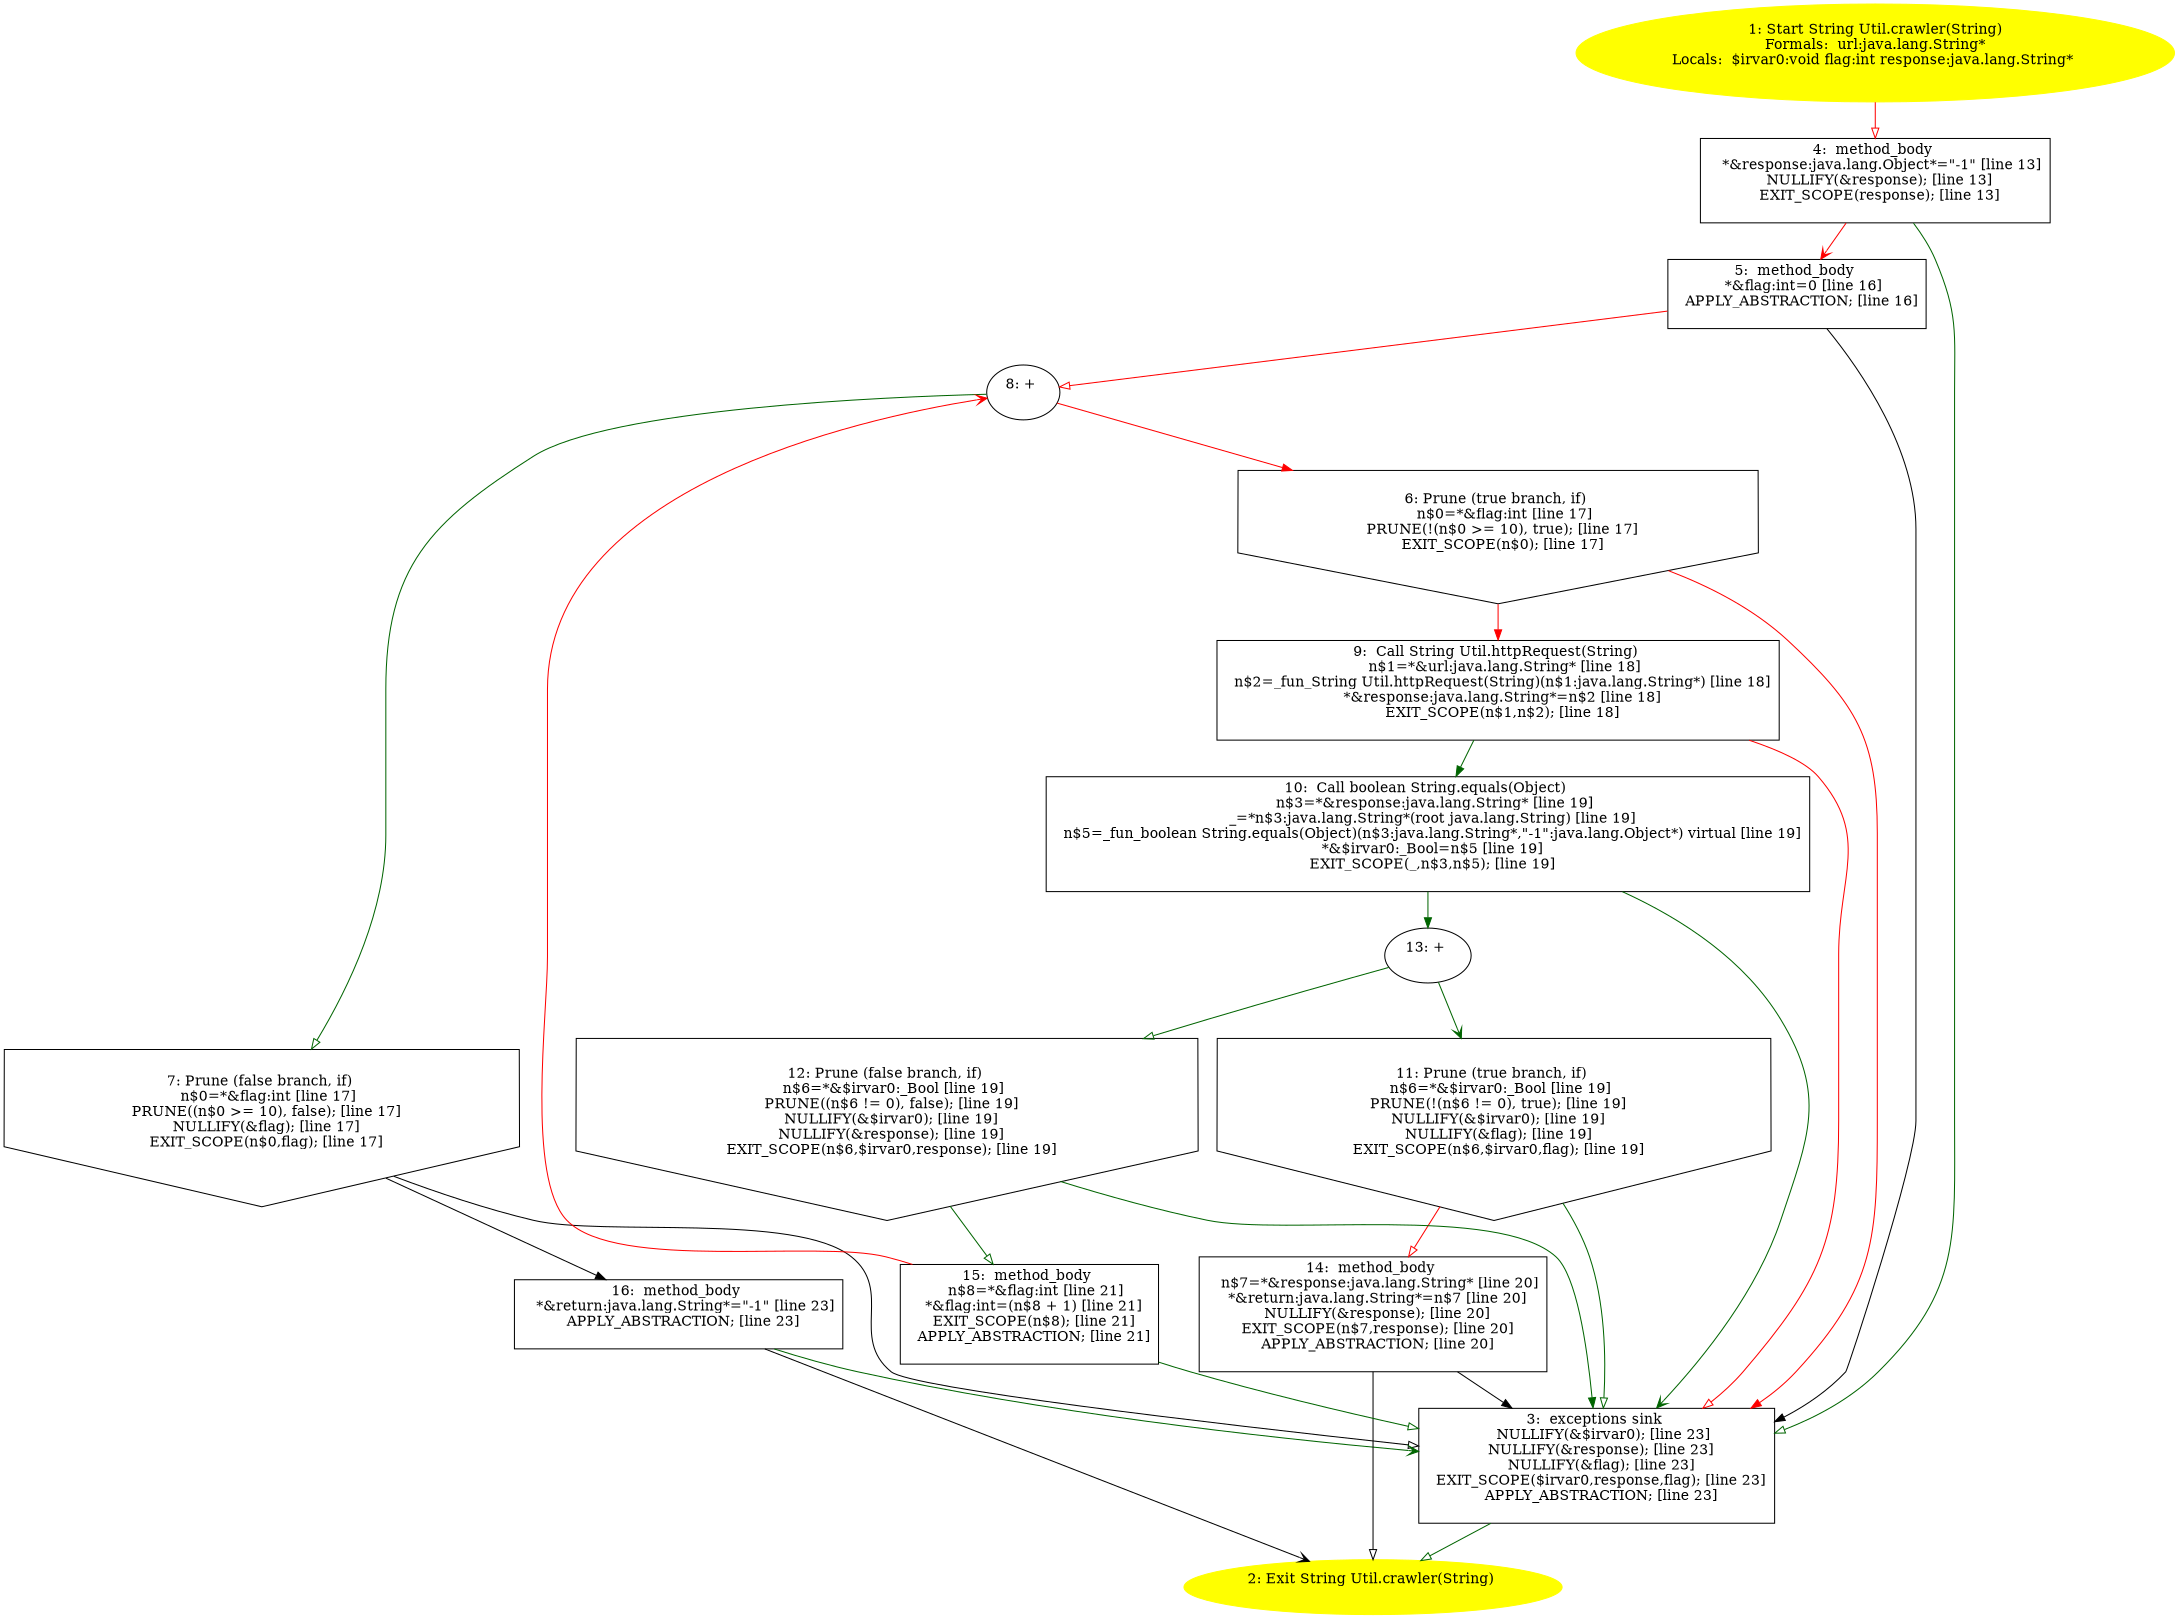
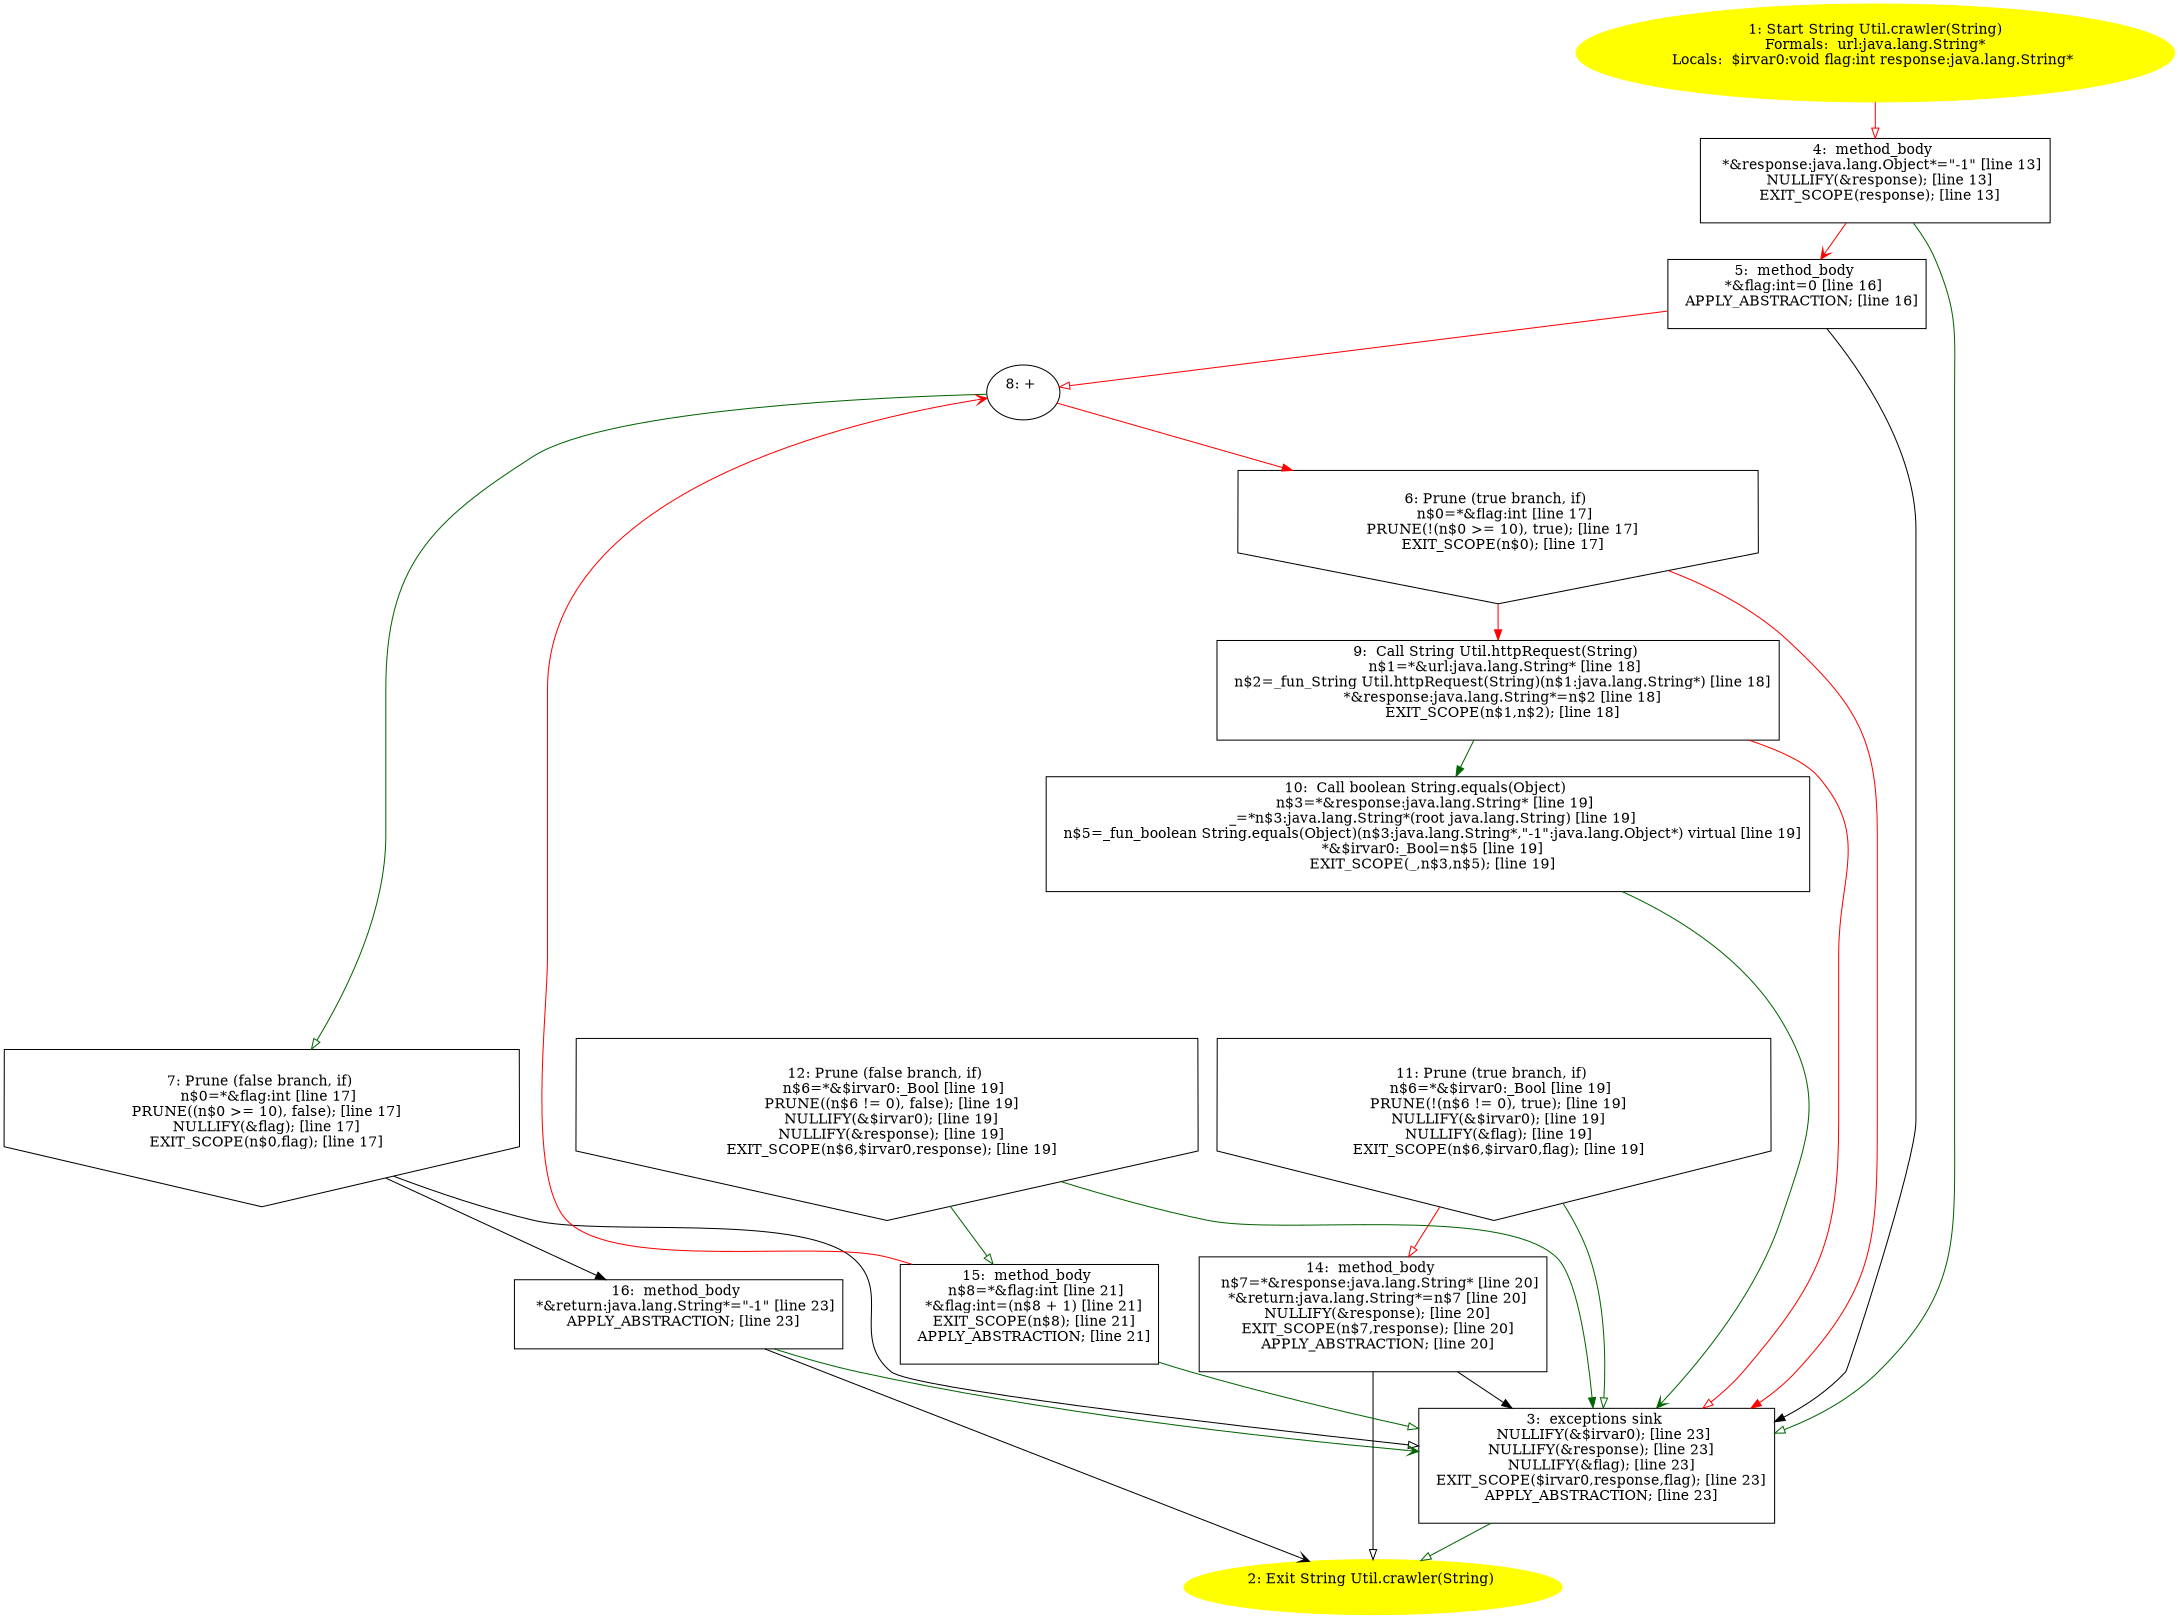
(1428, 955) -> none
